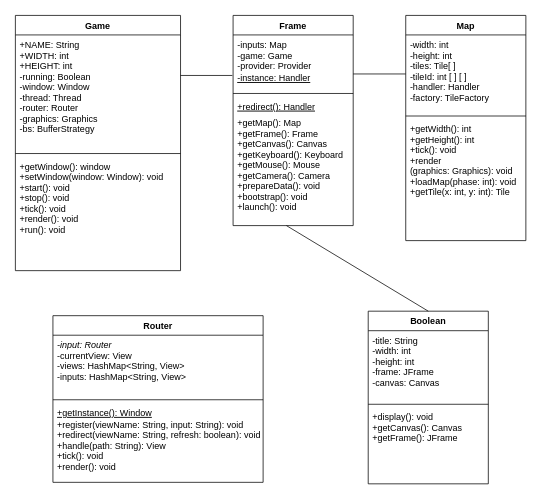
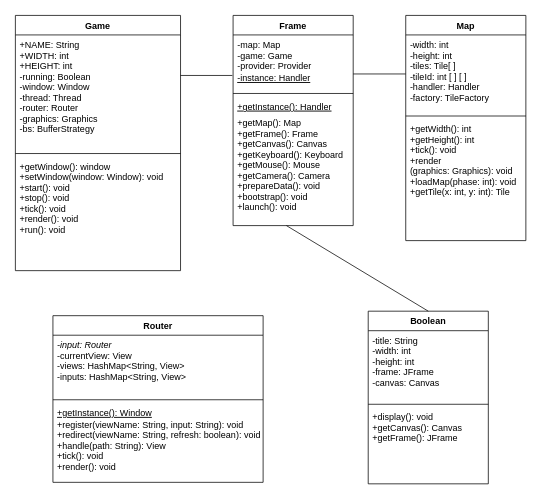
(264, 45) -> (257, 45)
(283, 107) -> (291, 107)
